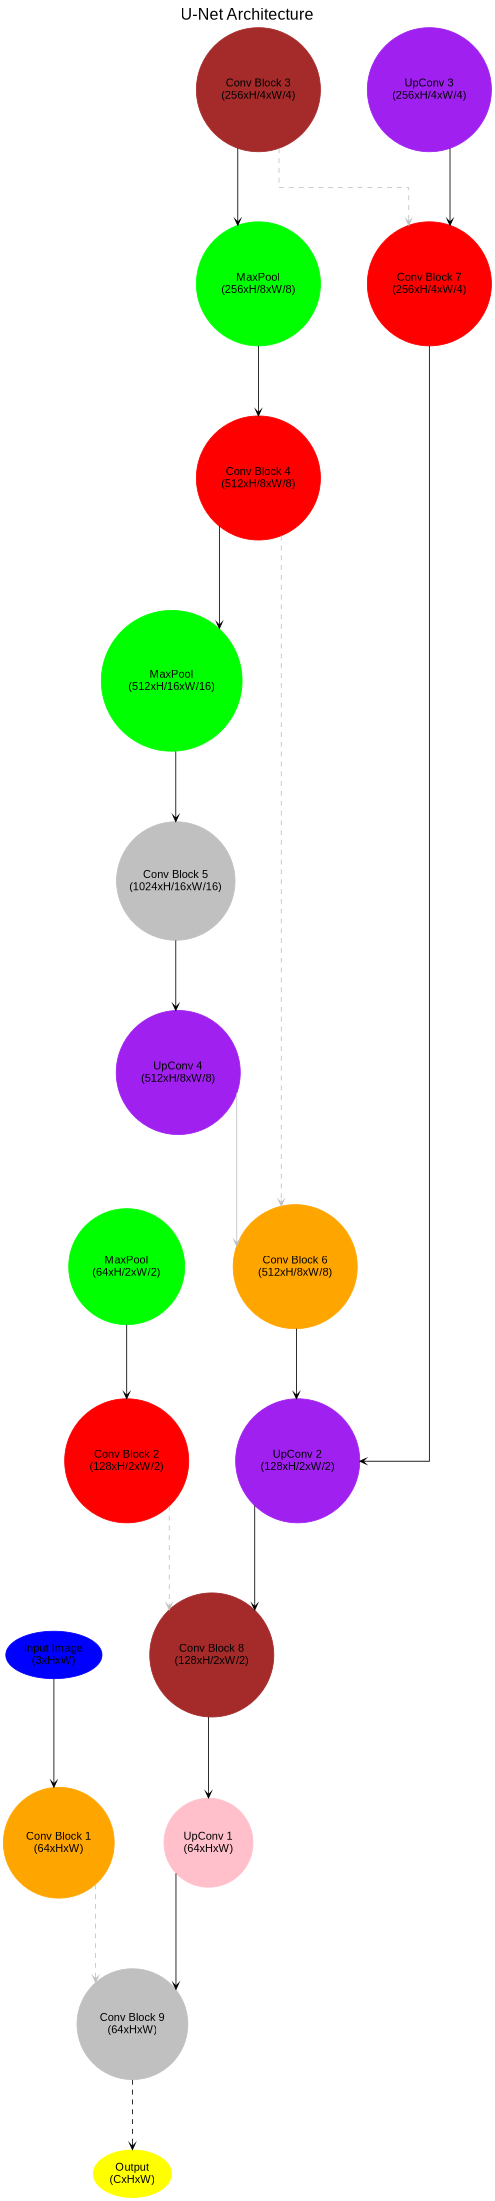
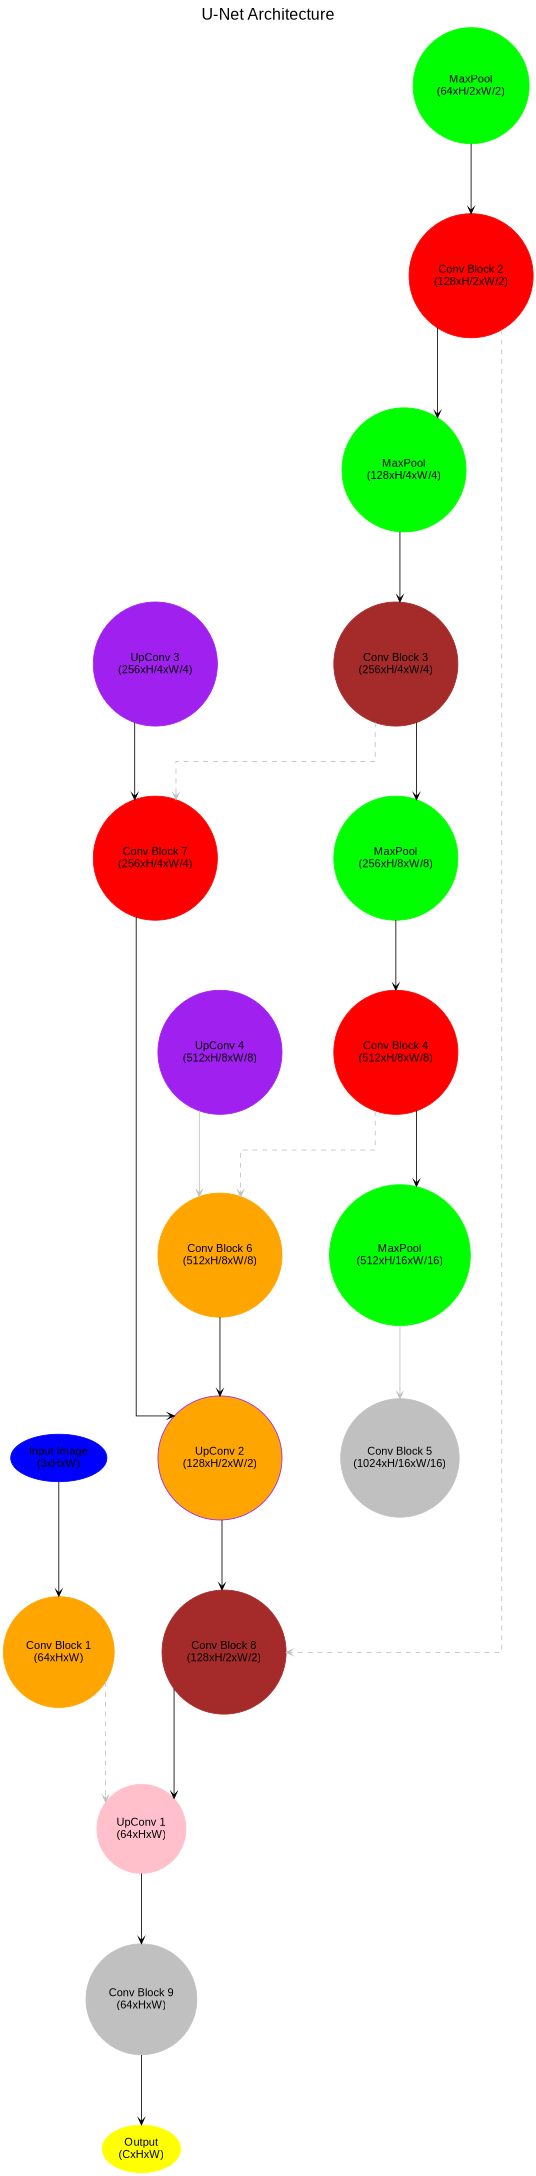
none -> (404, 470)
(176, 783) -> (400, 1359)
(176, 972) -> none
(298, 1461) -> (220, 1458)
(96, 1930) -> (106, 1739)
(132, 2111) -> (141, 2087)
